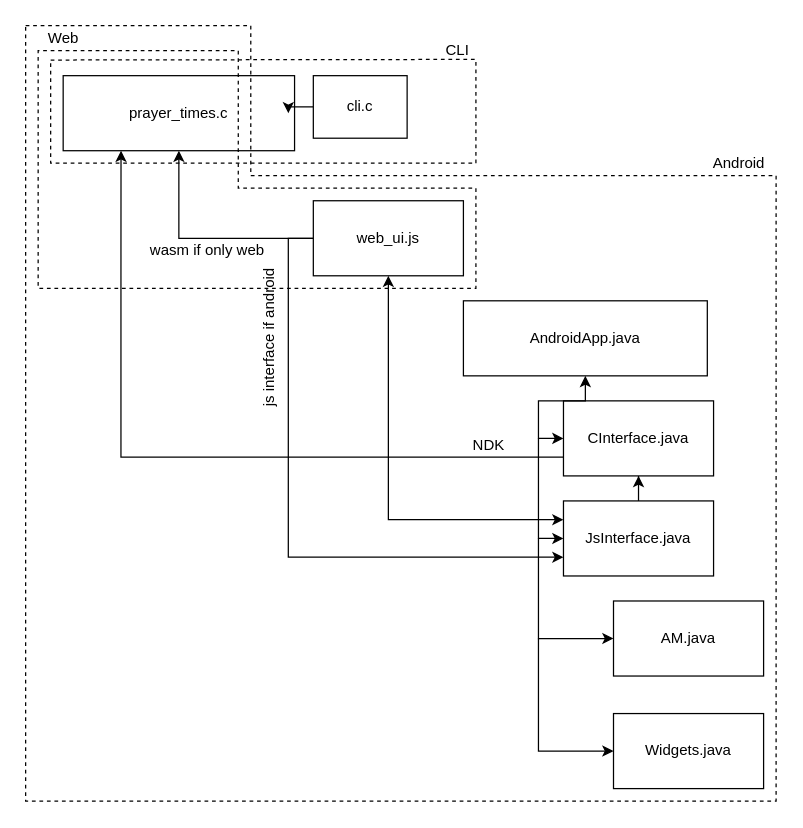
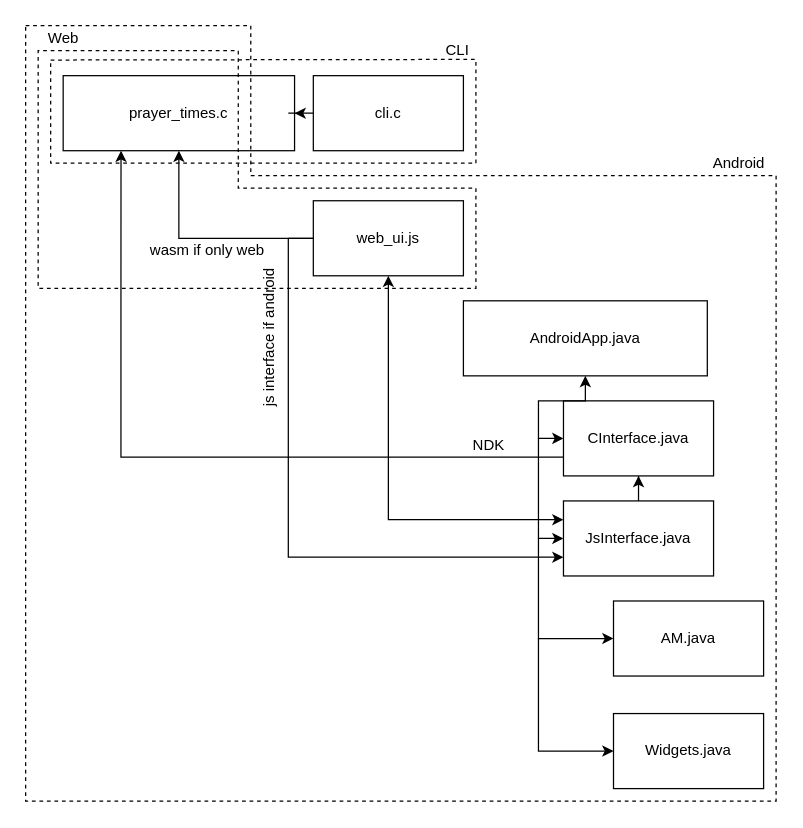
(360, 107) -> (388, 113)
